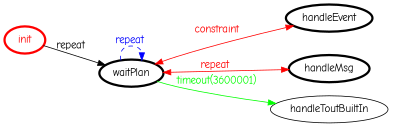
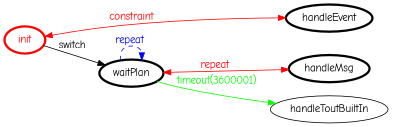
(224, 43) -> (165, 22)
(72, 46) -> (72, 46)
